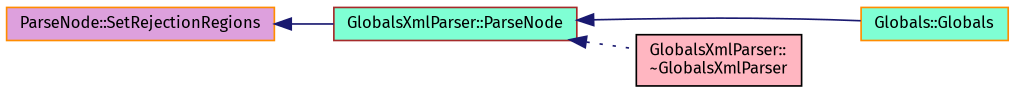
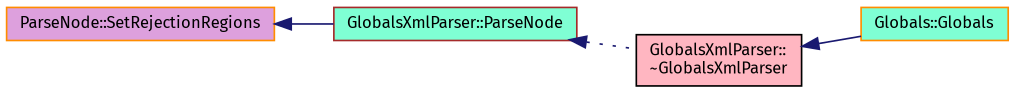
(727, 18) -> (840, 40)
